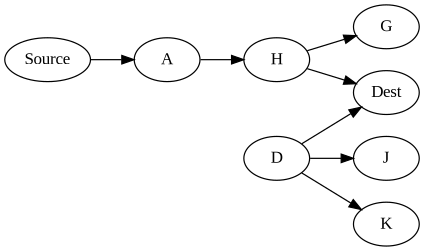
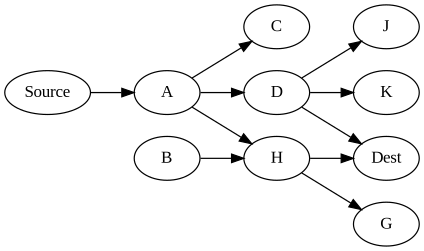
none -> (277, 27)
none -> (216, 93)
none -> (167, 158)
